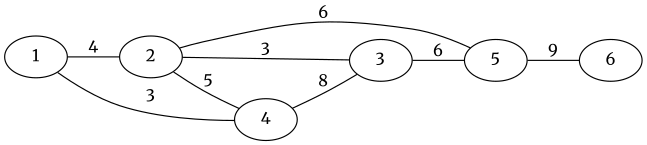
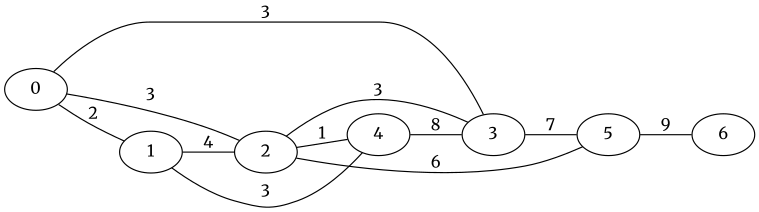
(438, 52) -> (551, 126)
(208, 82) -> (322, 134)
none -> (36, 89)
